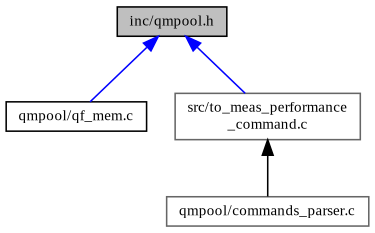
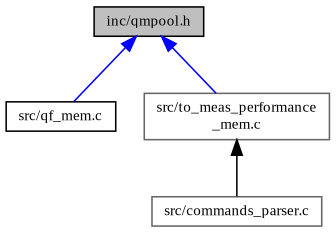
(76, 117) -> (61, 117)
(268, 117) -> (237, 117)
(268, 211) -> (237, 211)
